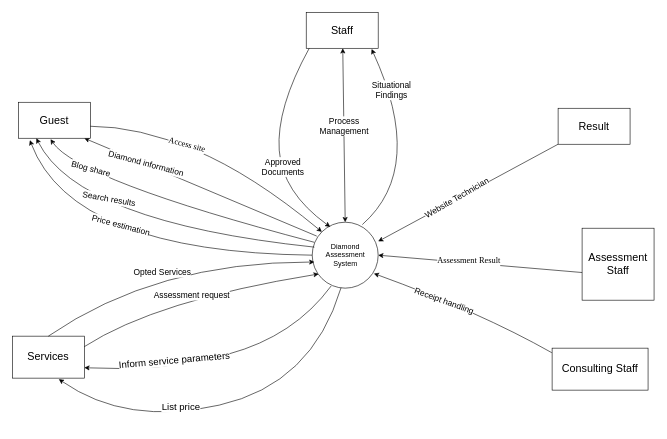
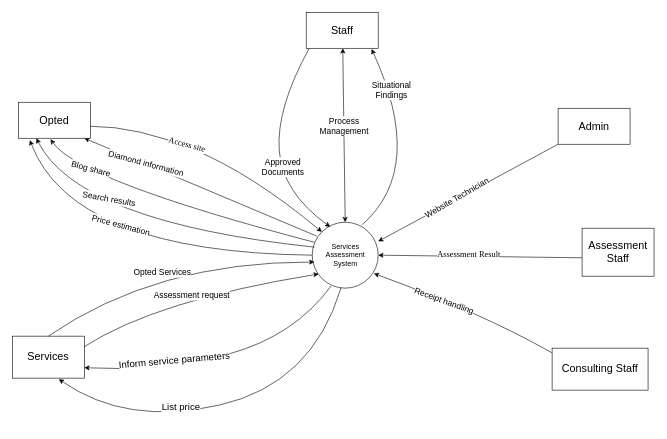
(54, 120) -> (54, 120)
(594, 126) -> (594, 126)
(346, 255) -> (346, 255)
(618, 264) -> (618, 252)
